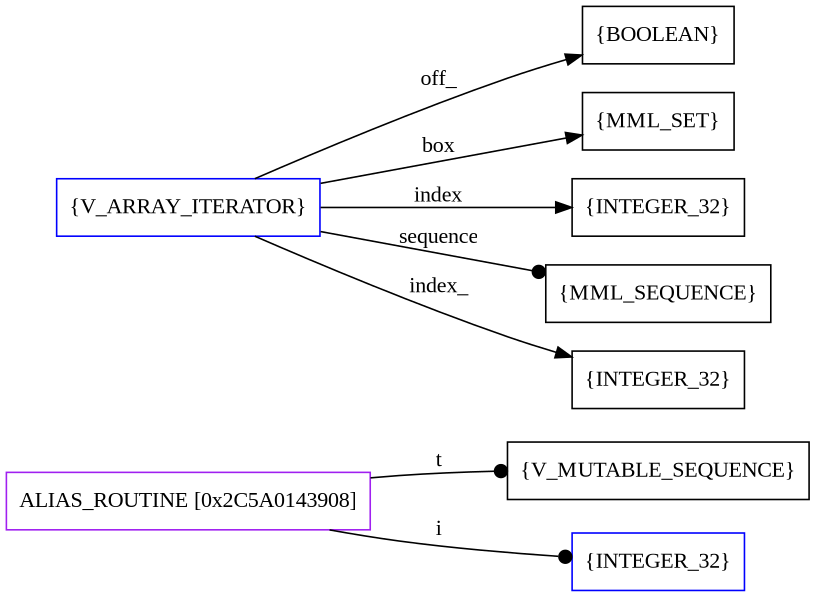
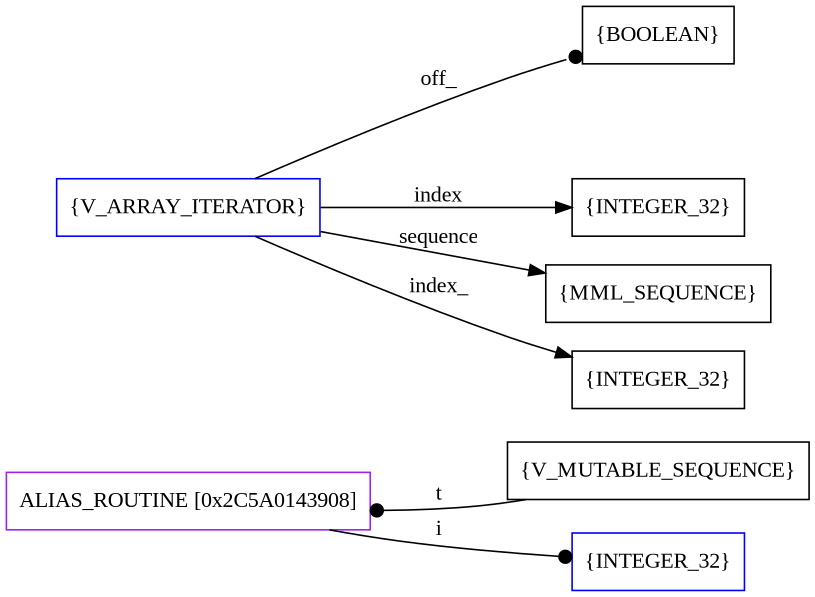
(409, 115) -> (409, 115)
(658, 121) -> none
(426, 251) -> (426, 251)
(432, 474) -> (455, 508)
